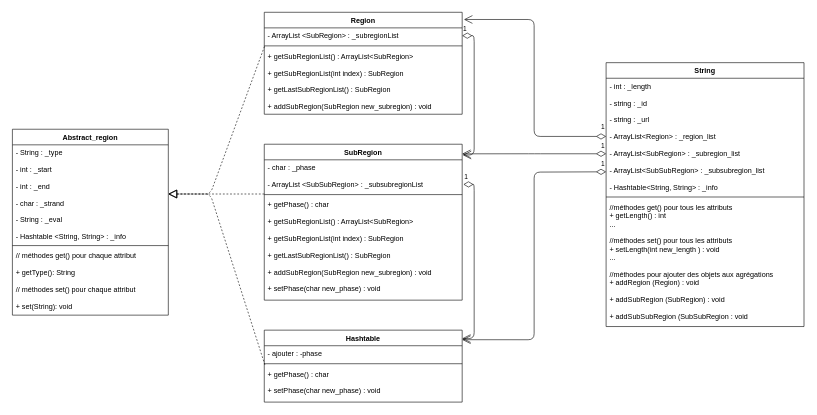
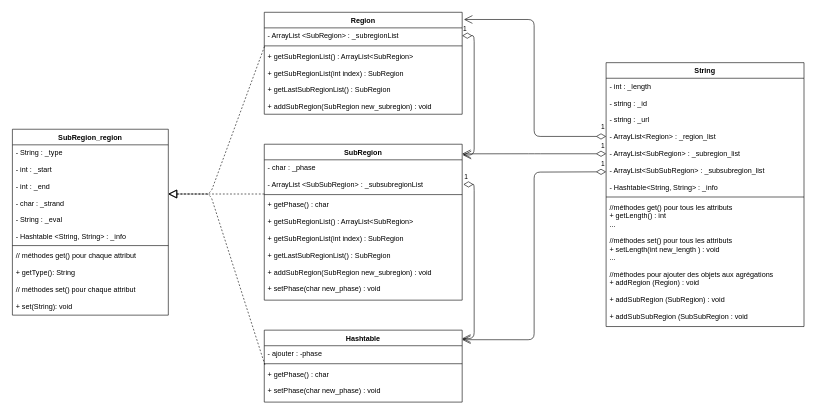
(90, 137) -> (90, 137)
